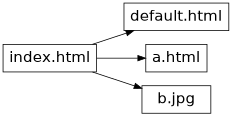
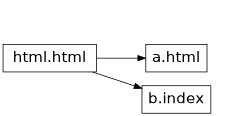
(176, 17) -> none
(50, 58) -> (50, 58)
(176, 99) -> (176, 99)
